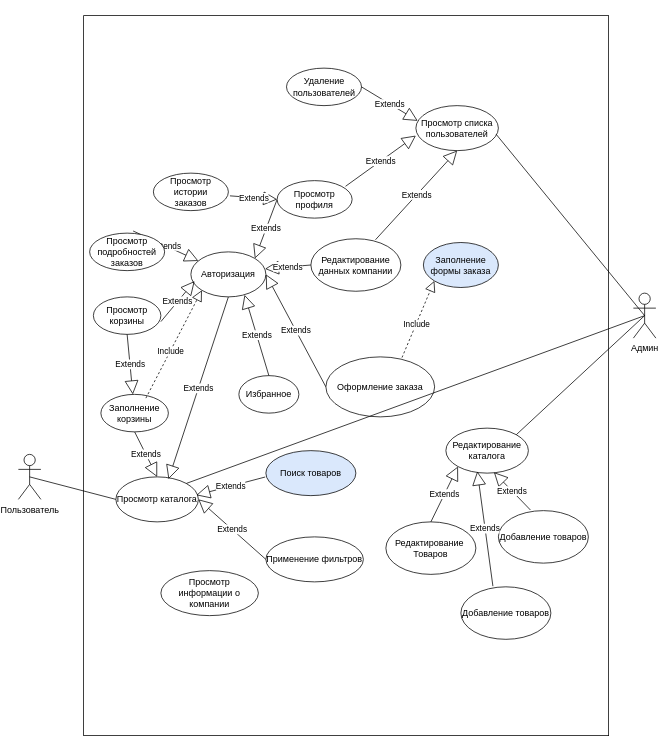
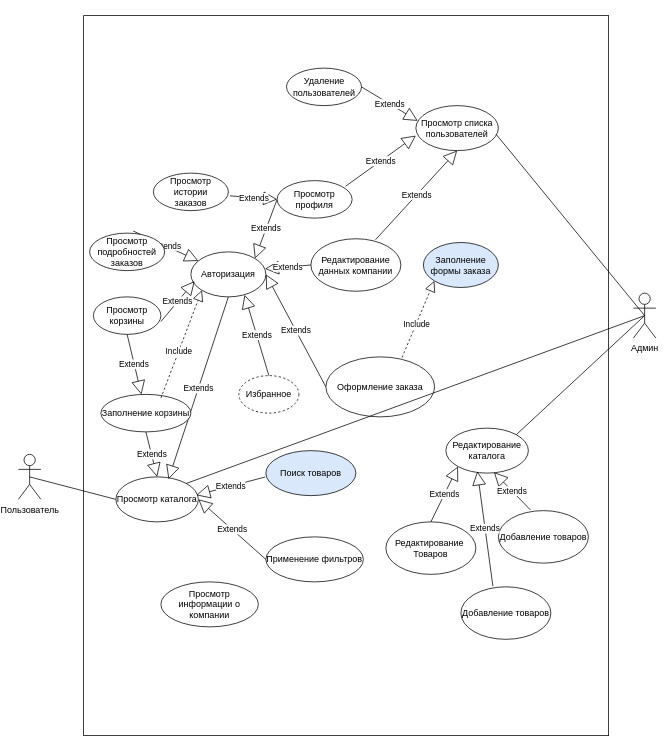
(269, 394) -> (269, 394)
(135, 413) -> (146, 413)
(210, 593) -> (210, 604)
